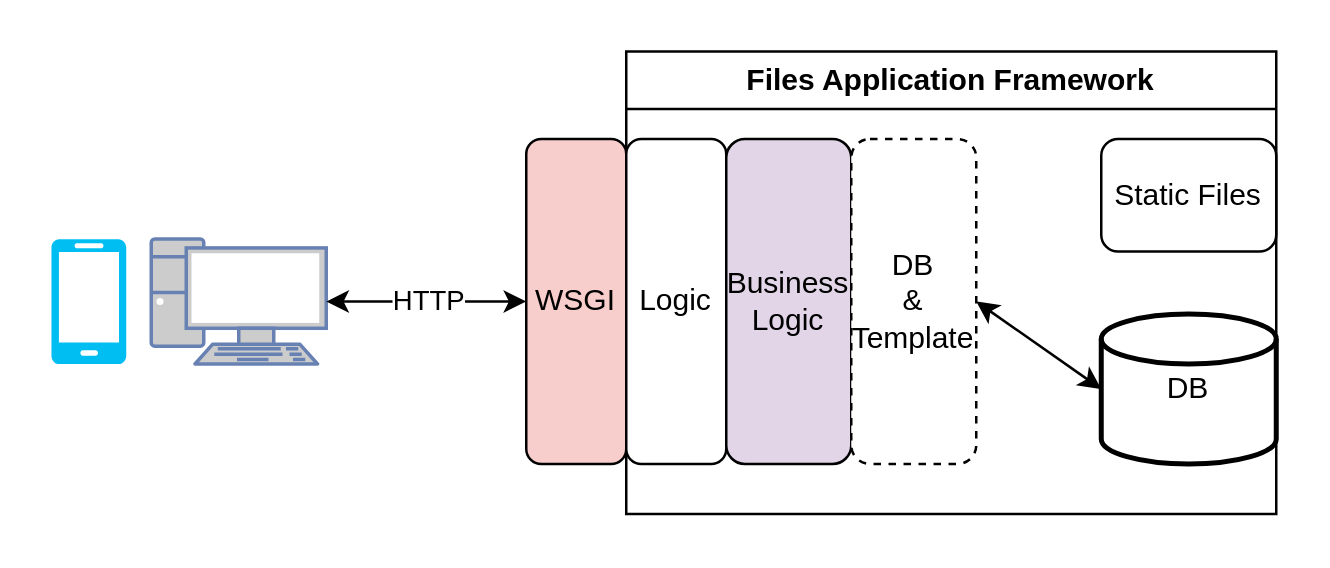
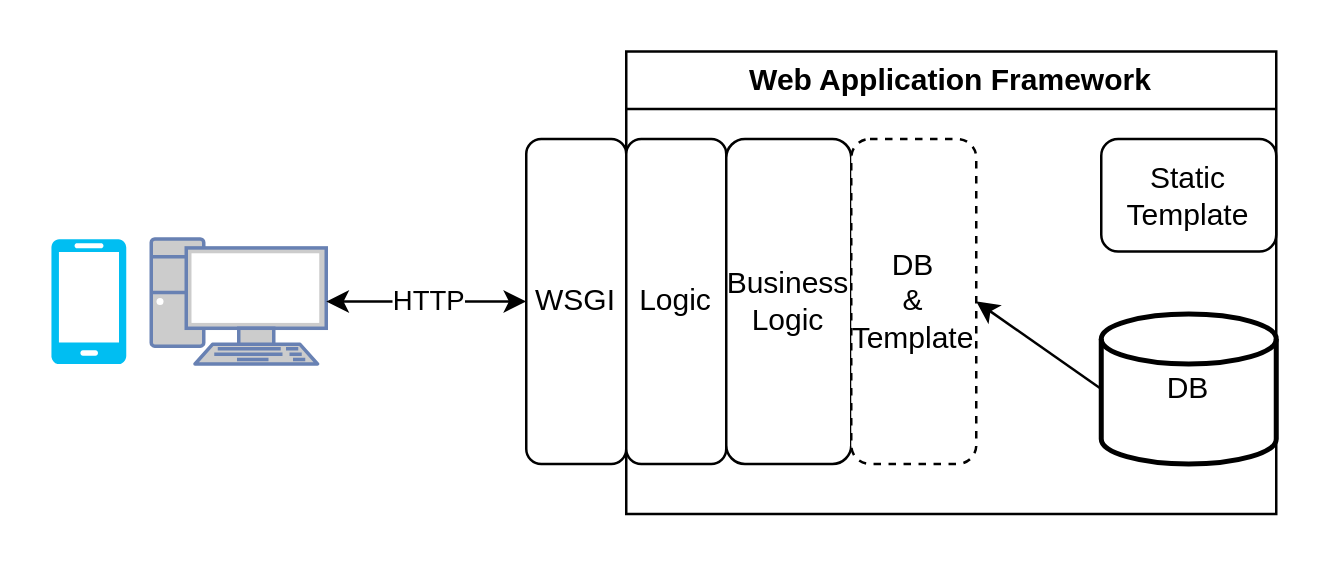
(951, 81) -> (951, 81)
(1189, 196) -> (1189, 196)
(576, 301) -> (576, 301)
(789, 301) -> (789, 301)
(1087, 378) -> (1091, 382)
